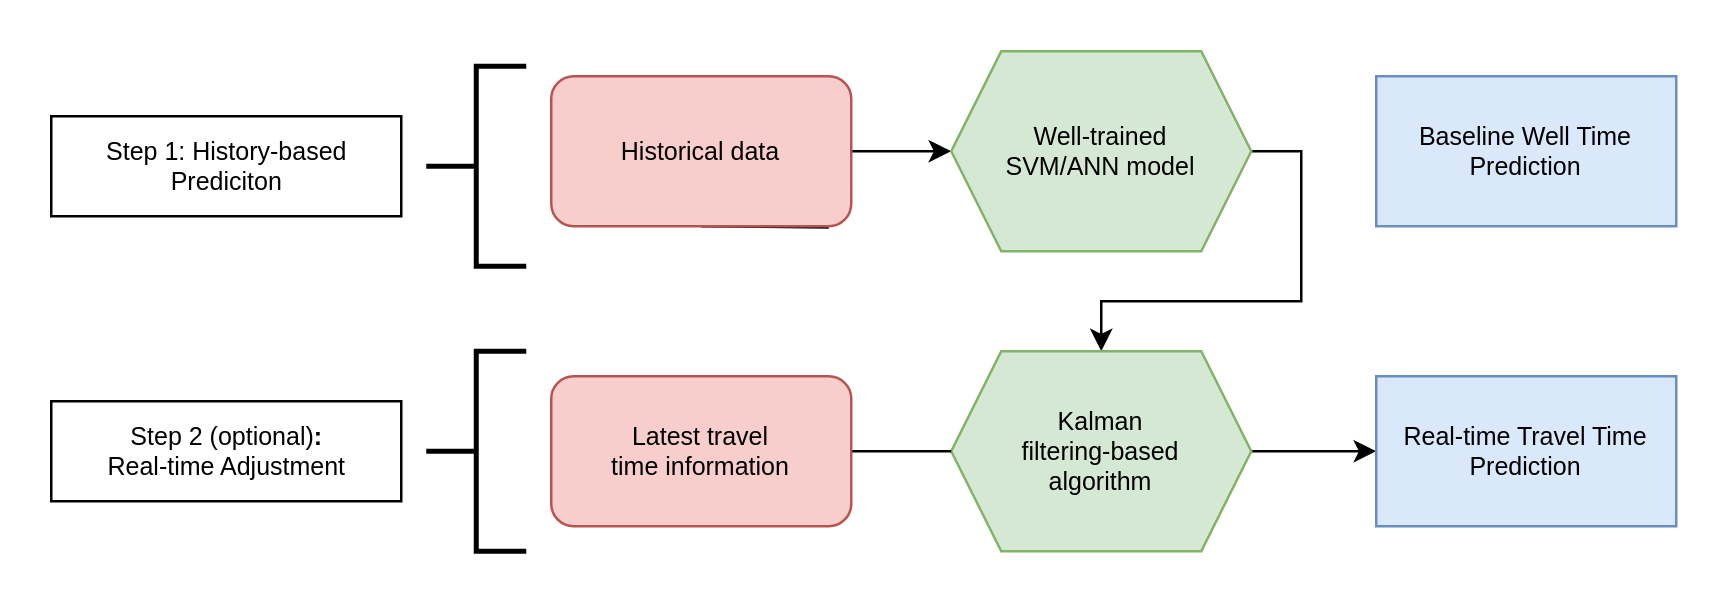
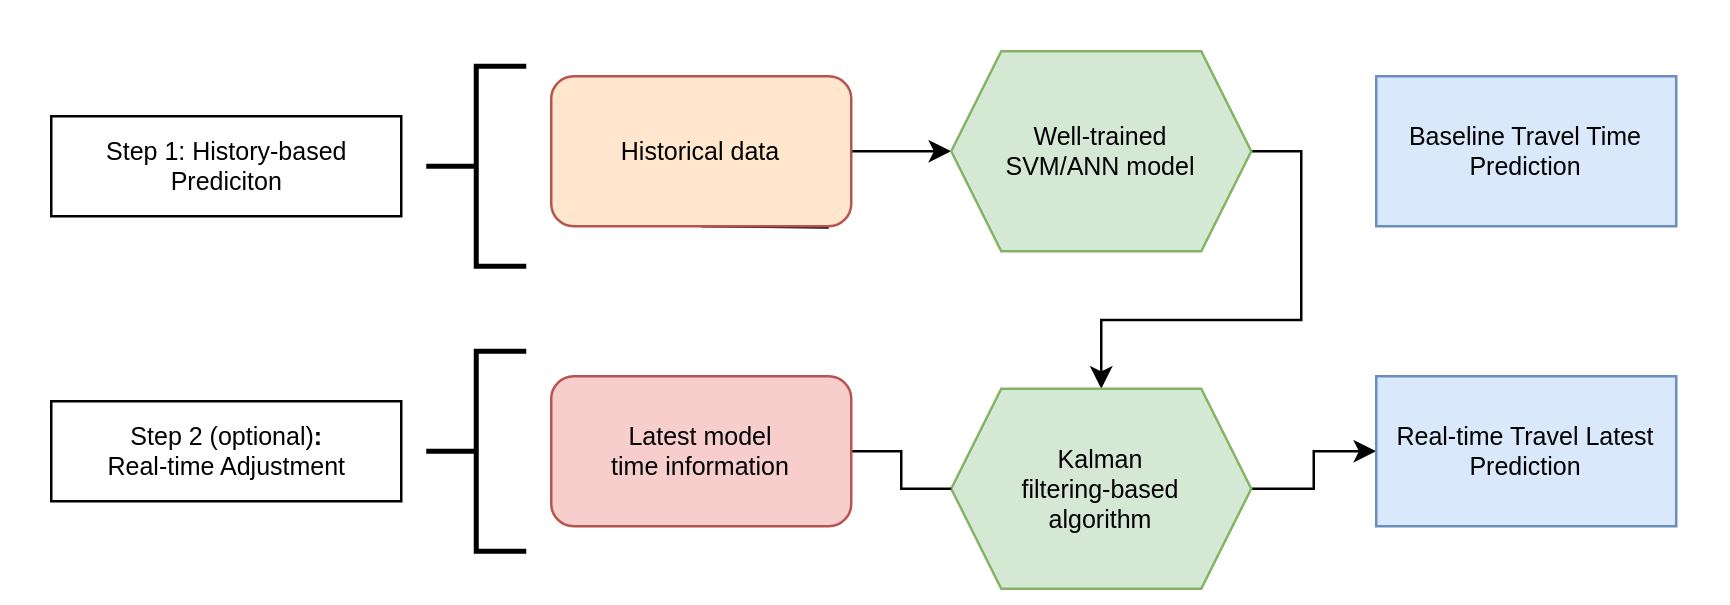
(701, 151) -> (701, 151)
(1526, 151) -> (1526, 151)
(701, 451) -> (701, 451)
(1101, 451) -> (1101, 489)
(1526, 451) -> (1526, 451)
